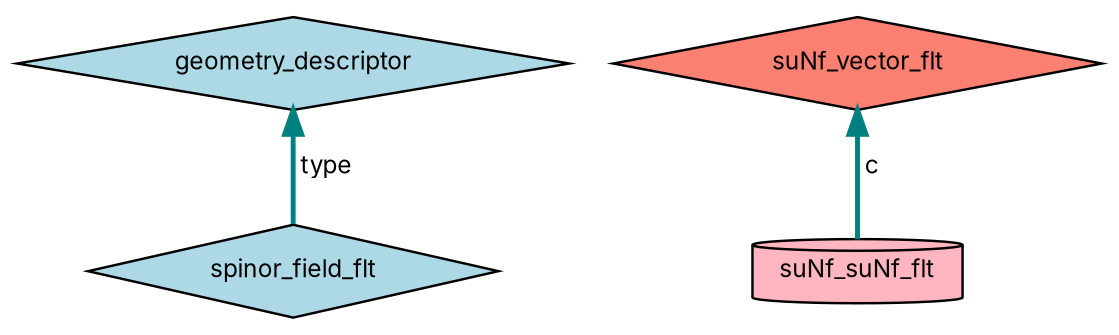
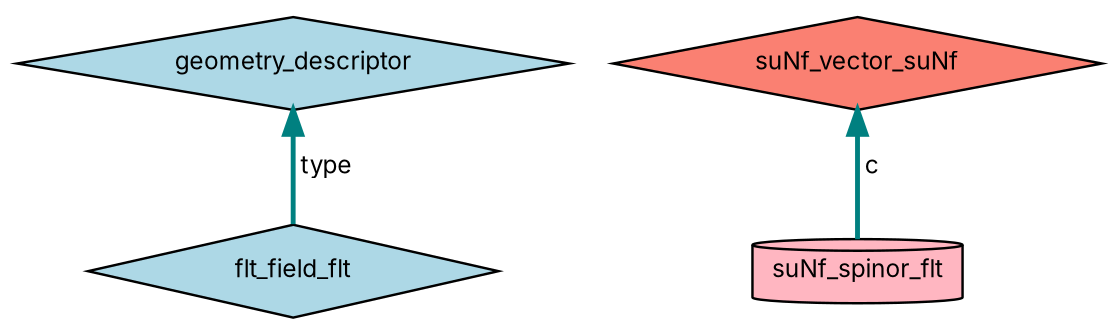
(858, 64) -> (858, 64)
(293, 271) -> (293, 271)
(858, 271) -> (858, 271)
